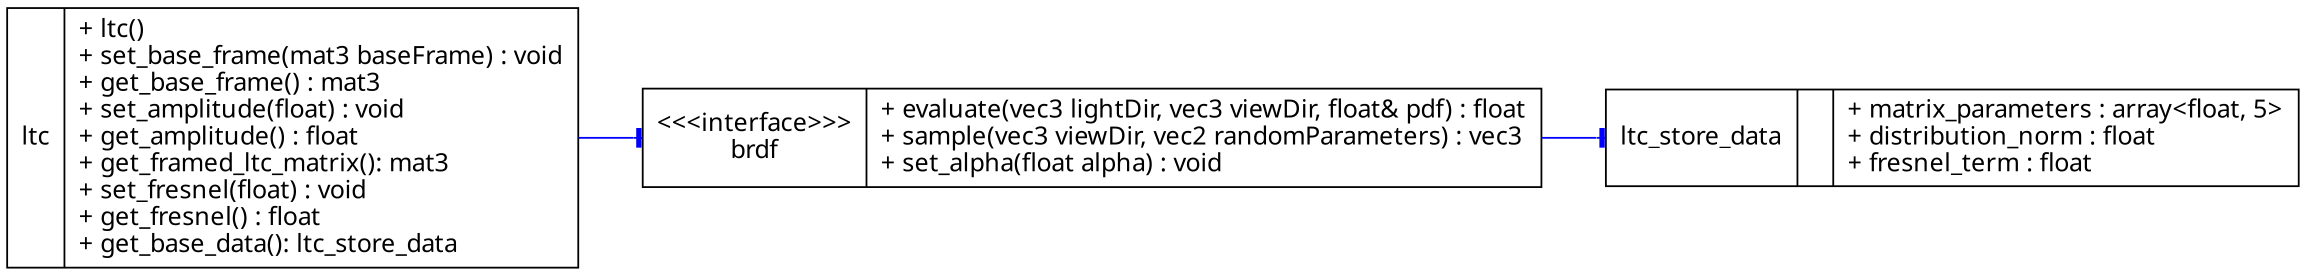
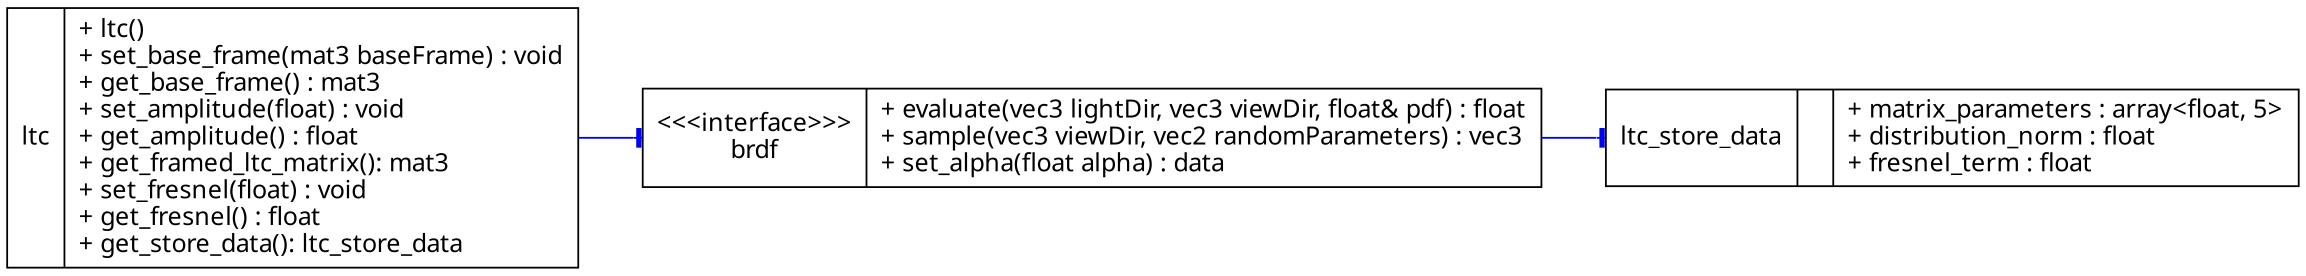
(1052, 164) -> (1054, 164)
(269, 244) -> (271, 244)
